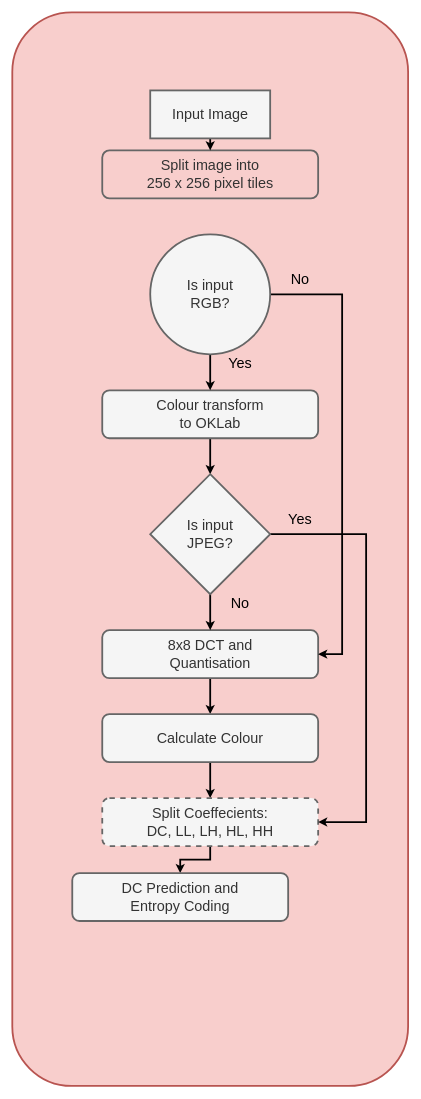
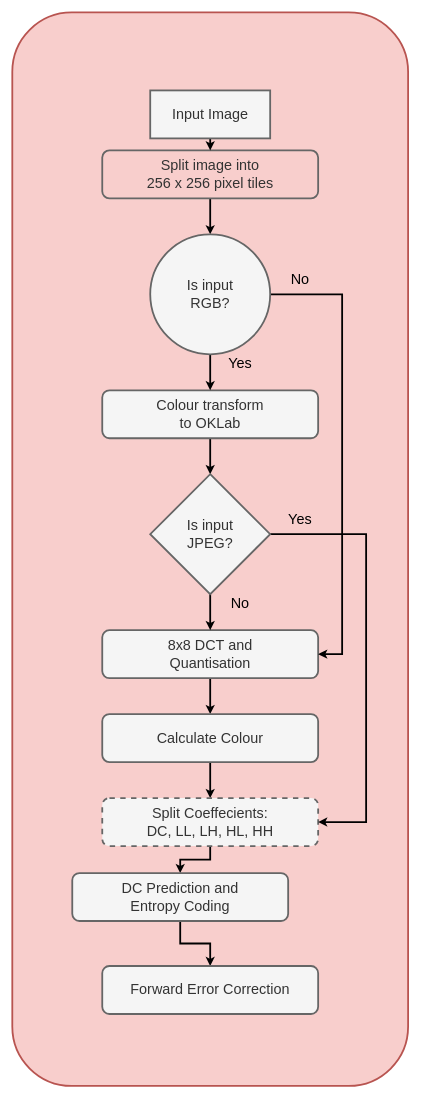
none -> (210, 213)
none -> (192, 944)
none -> (210, 990)
